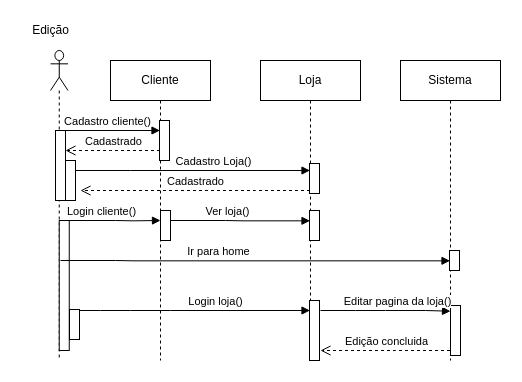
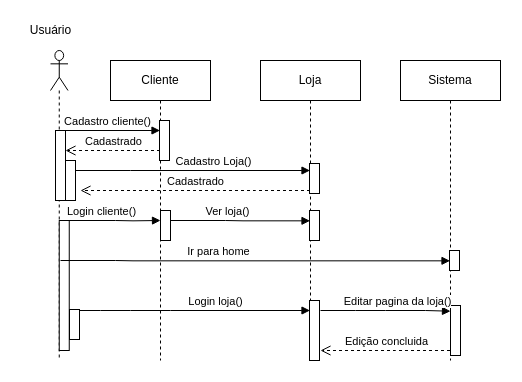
(51, 31) -> (51, 31)
